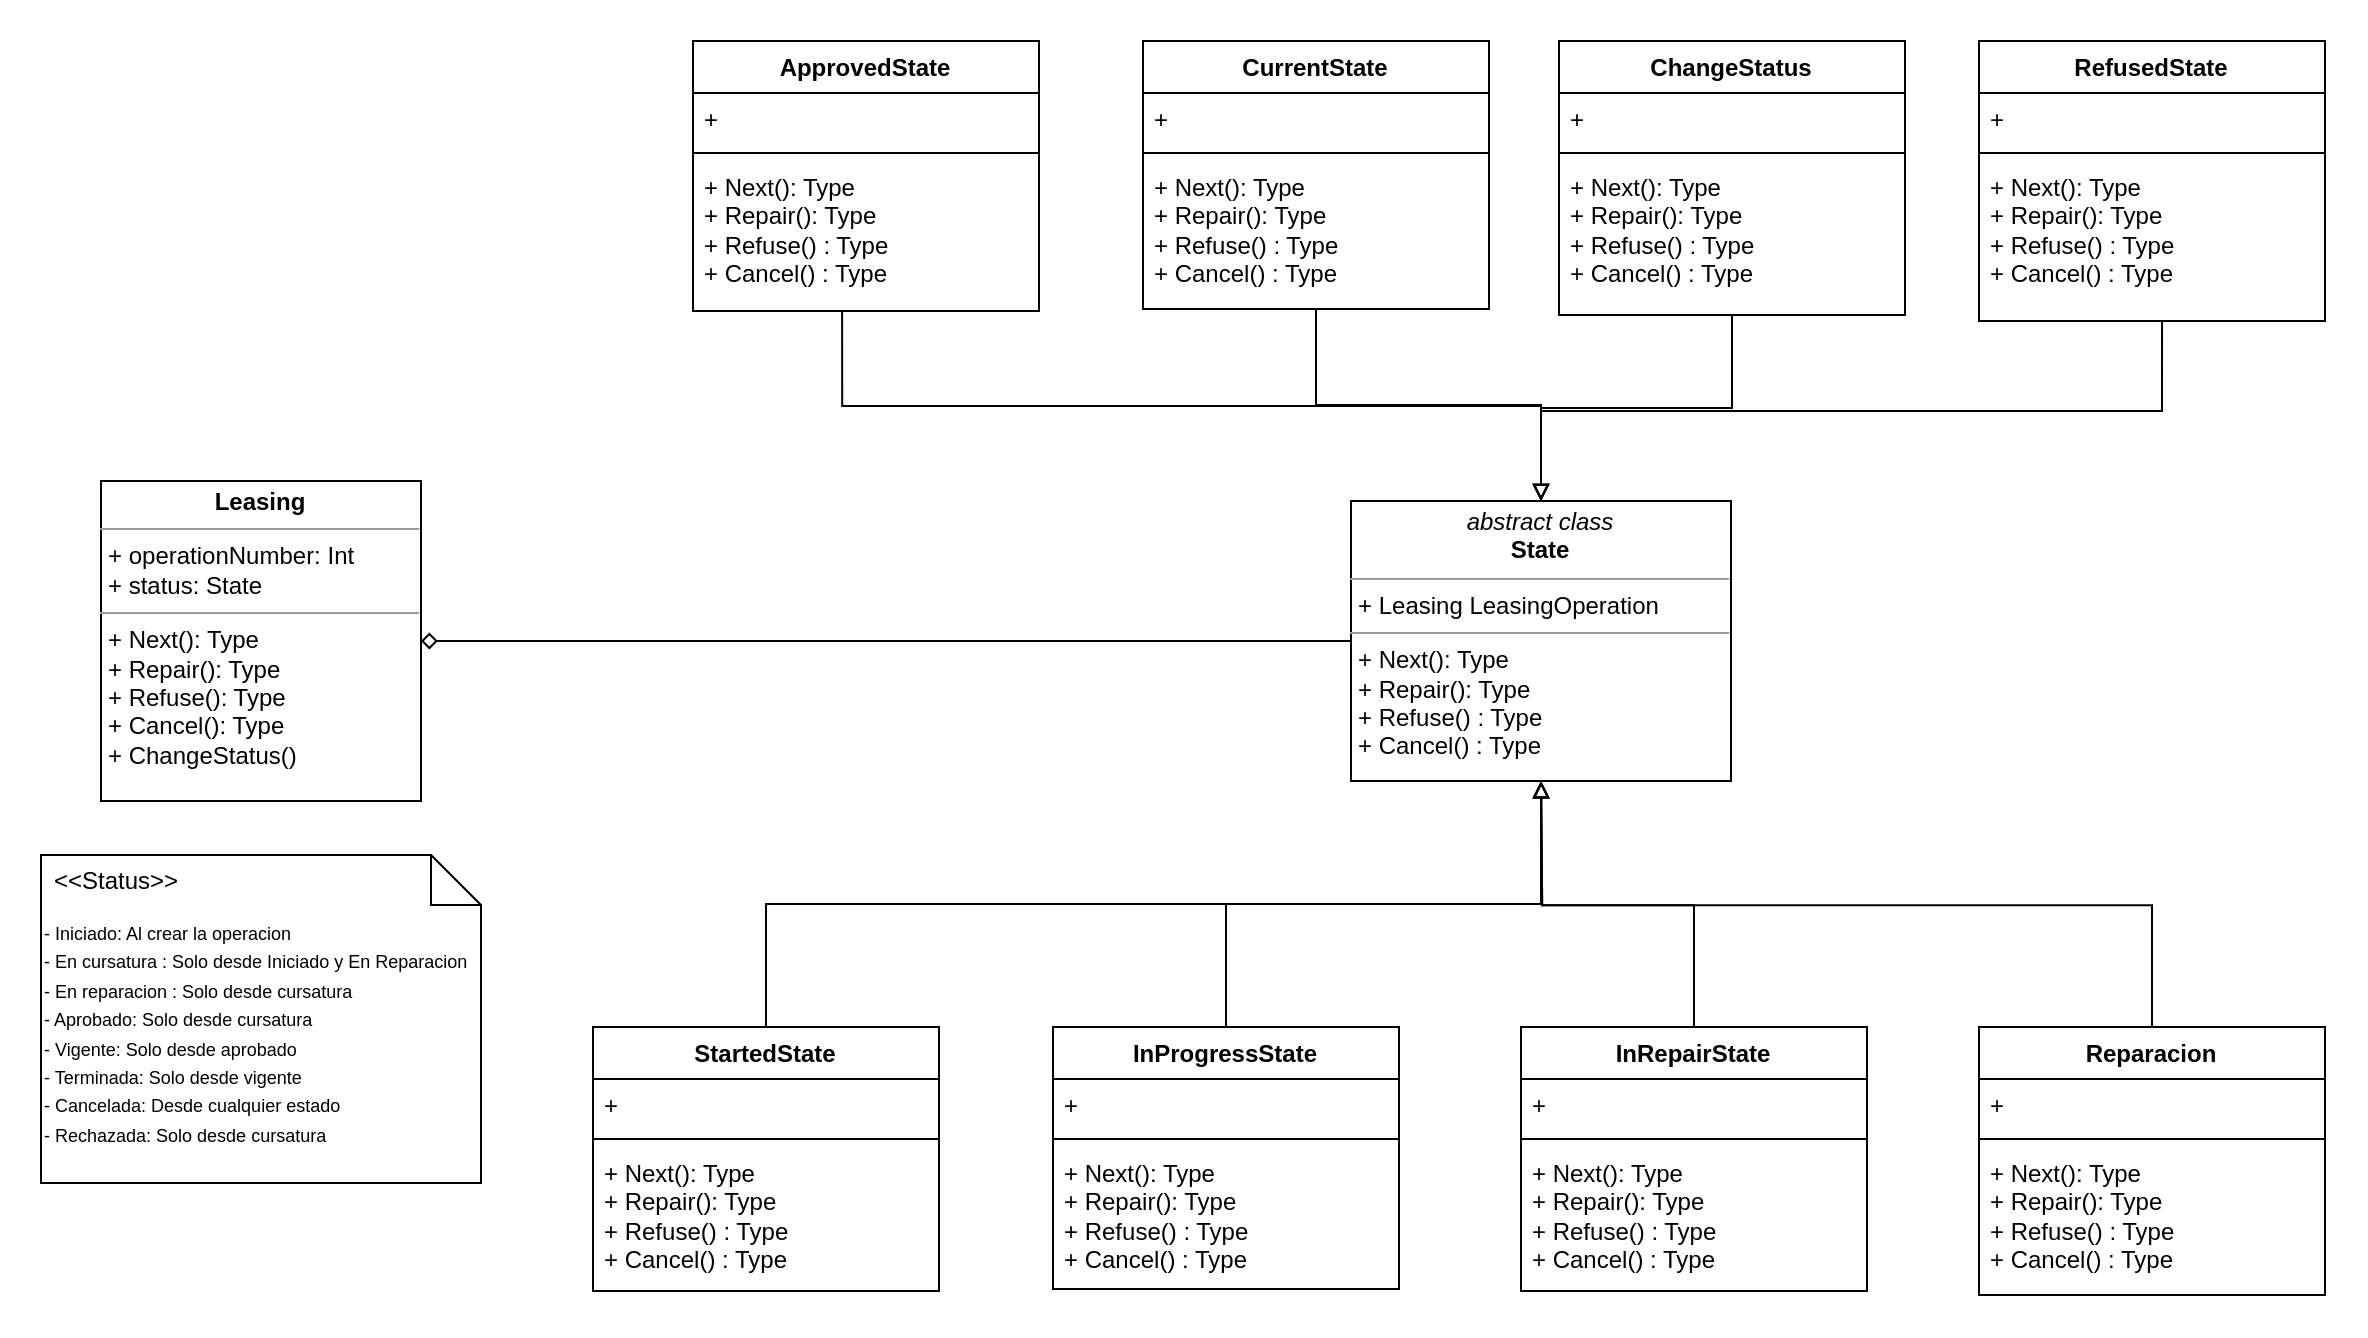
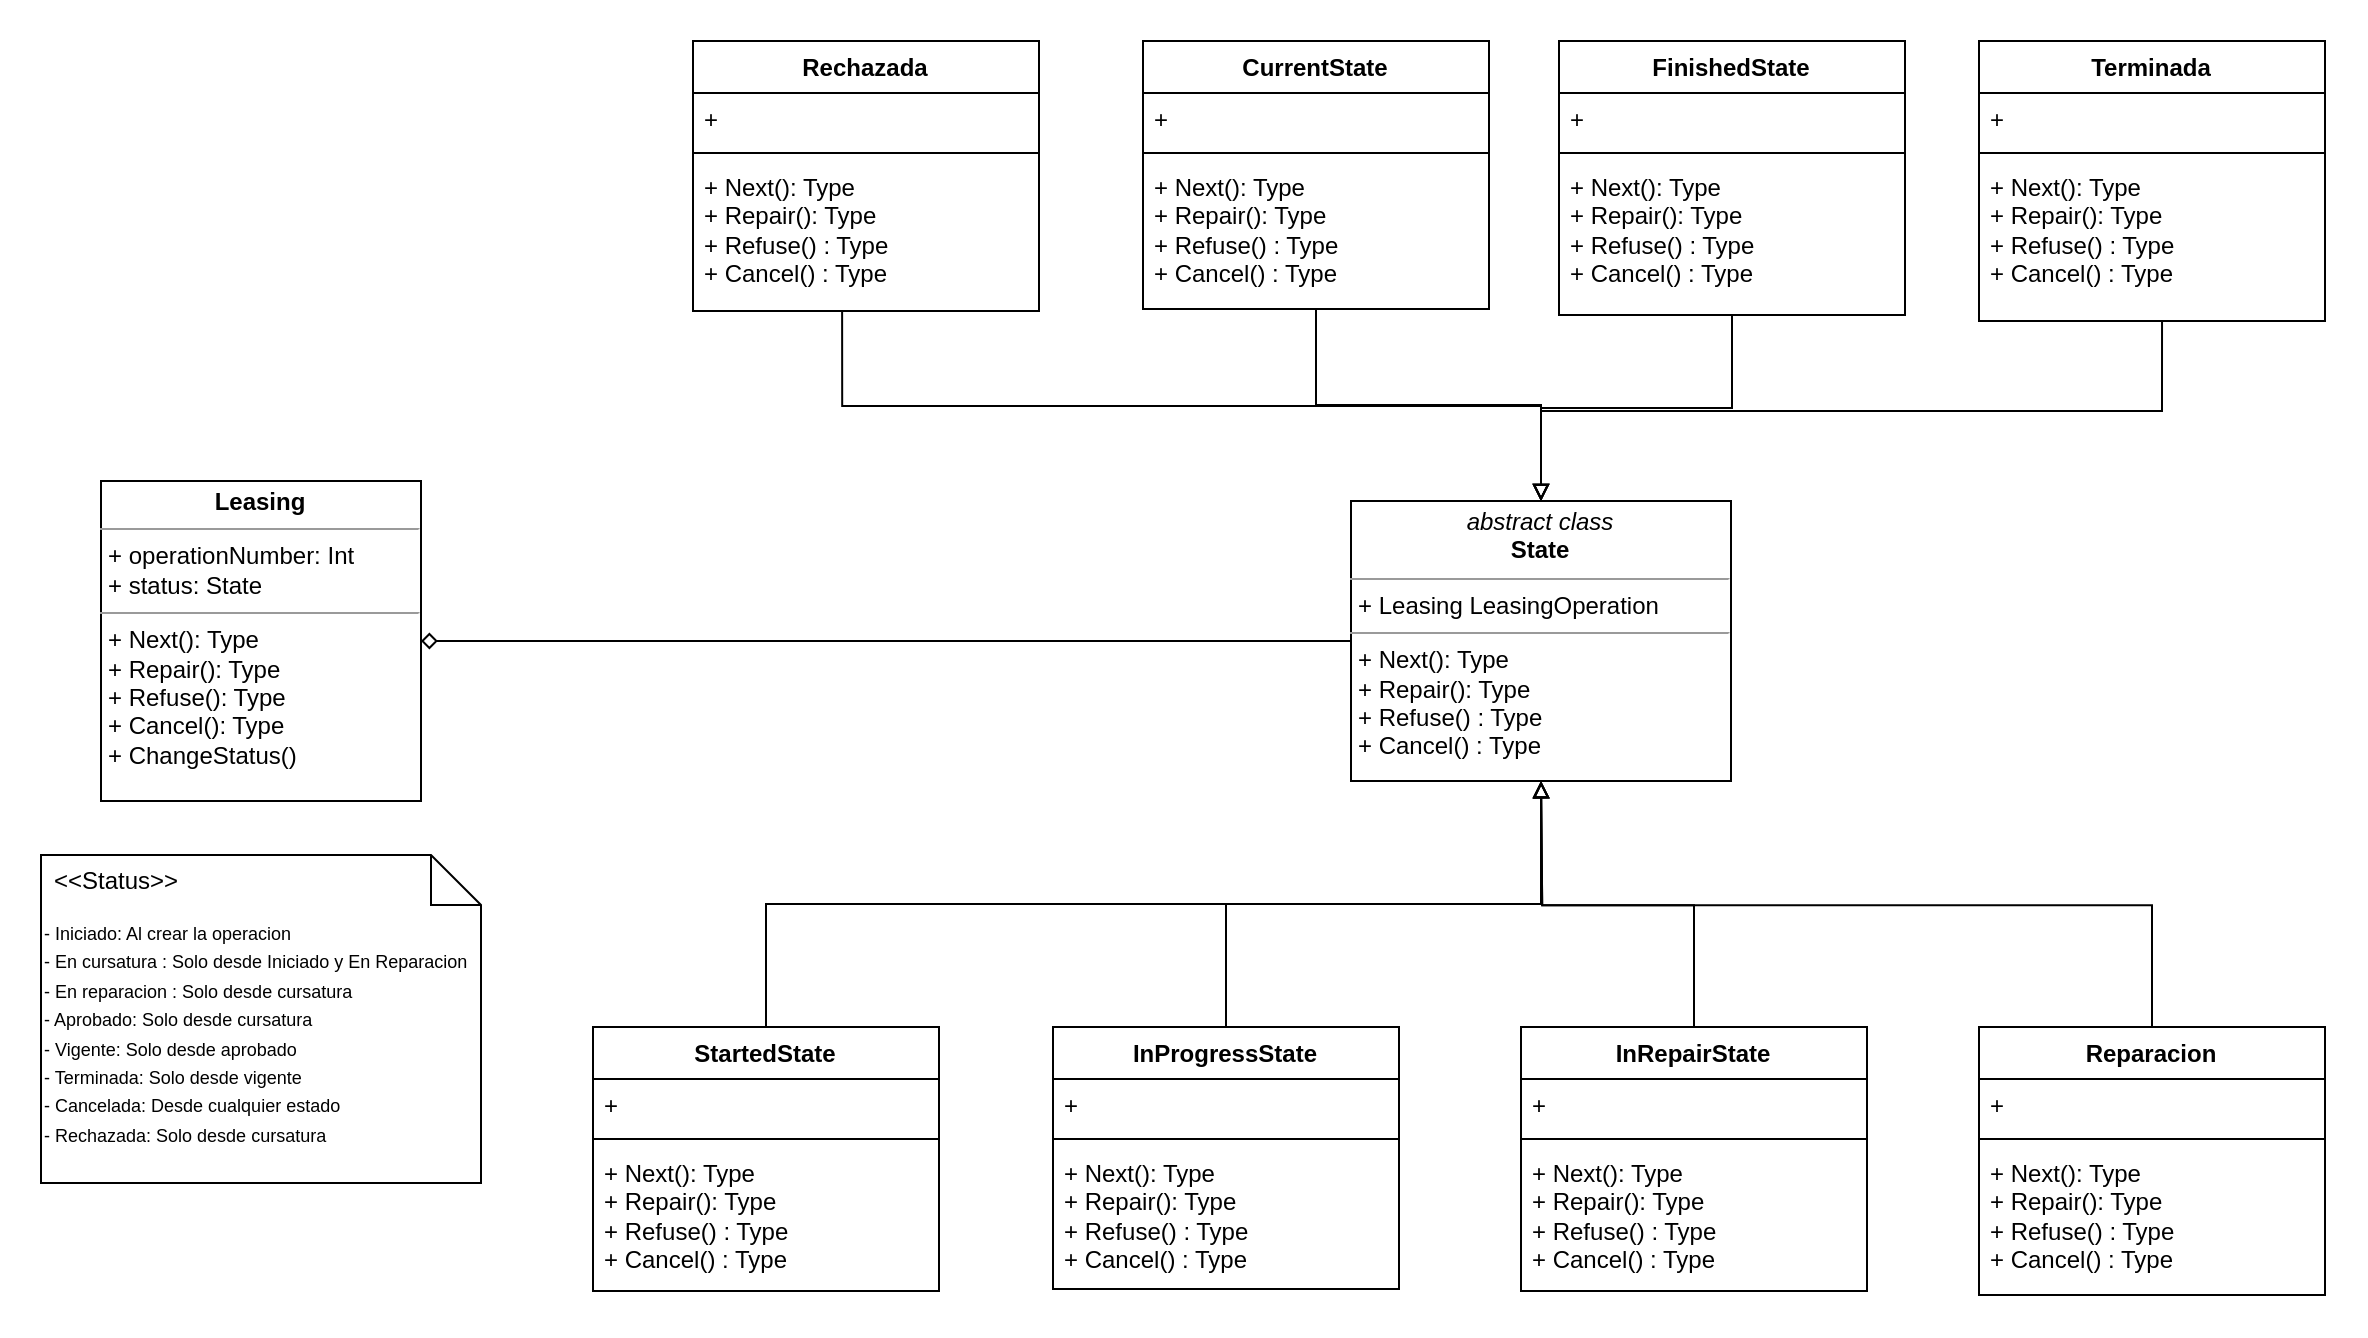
(866, 69) -> (866, 69)
(1732, 69) -> (1732, 69)
(2152, 69) -> (2152, 69)
